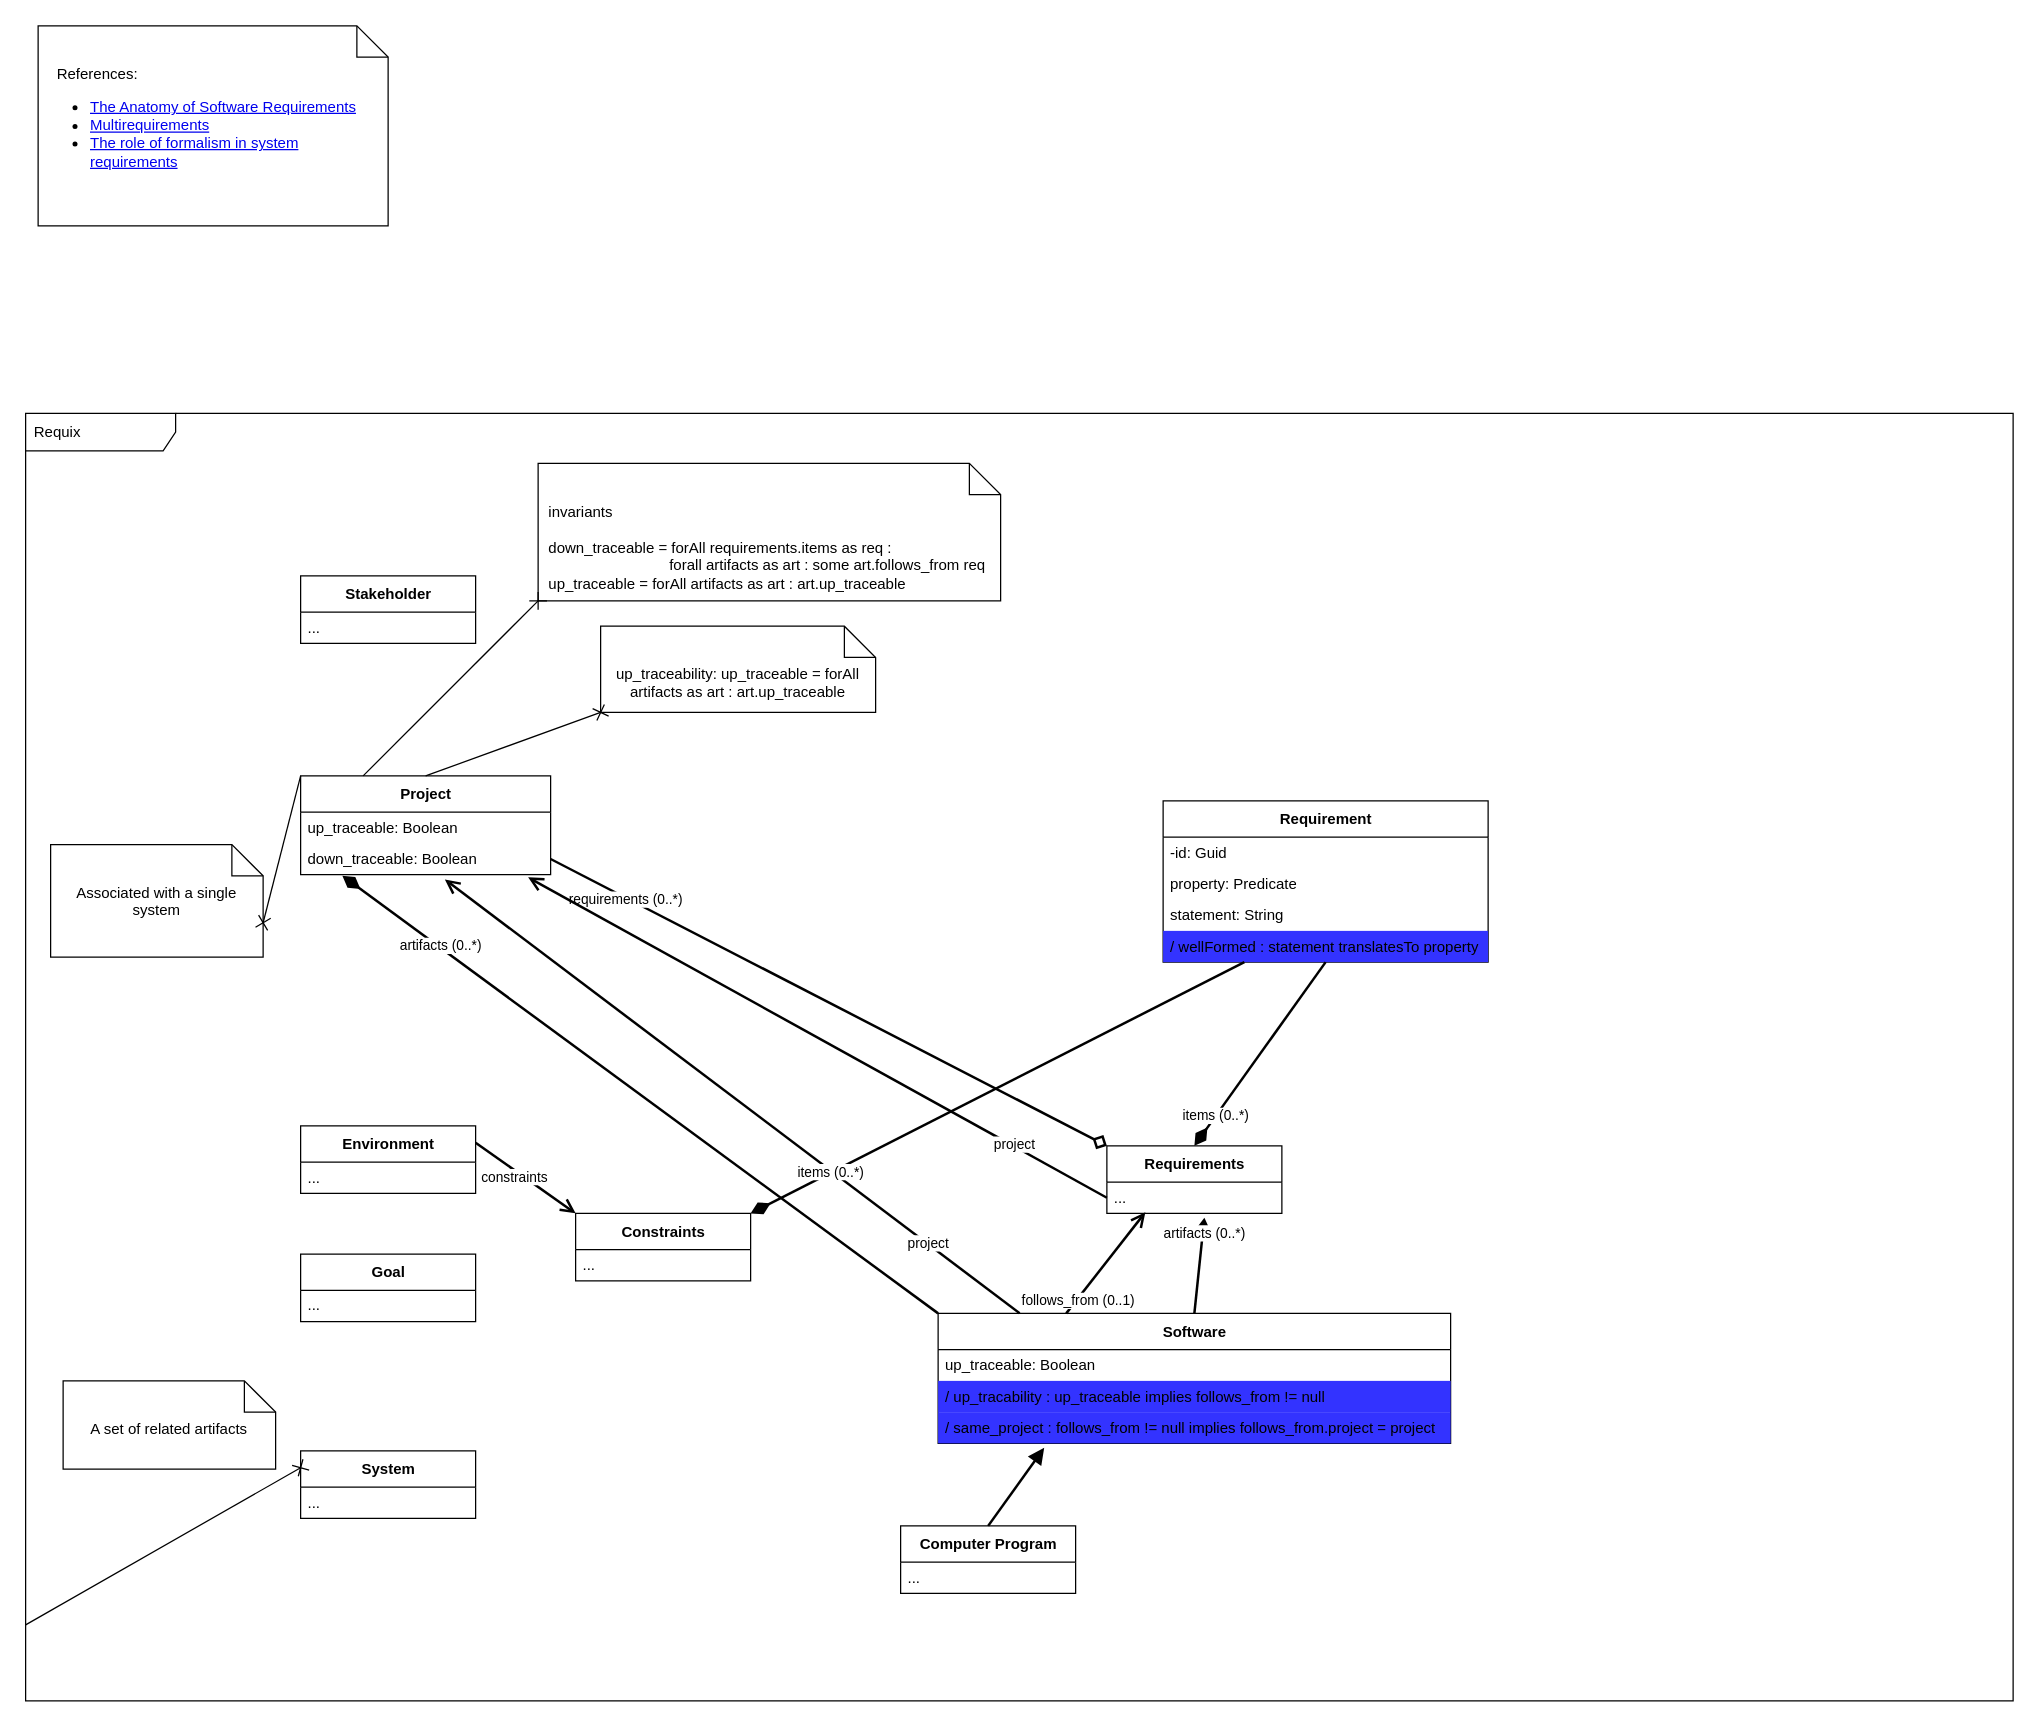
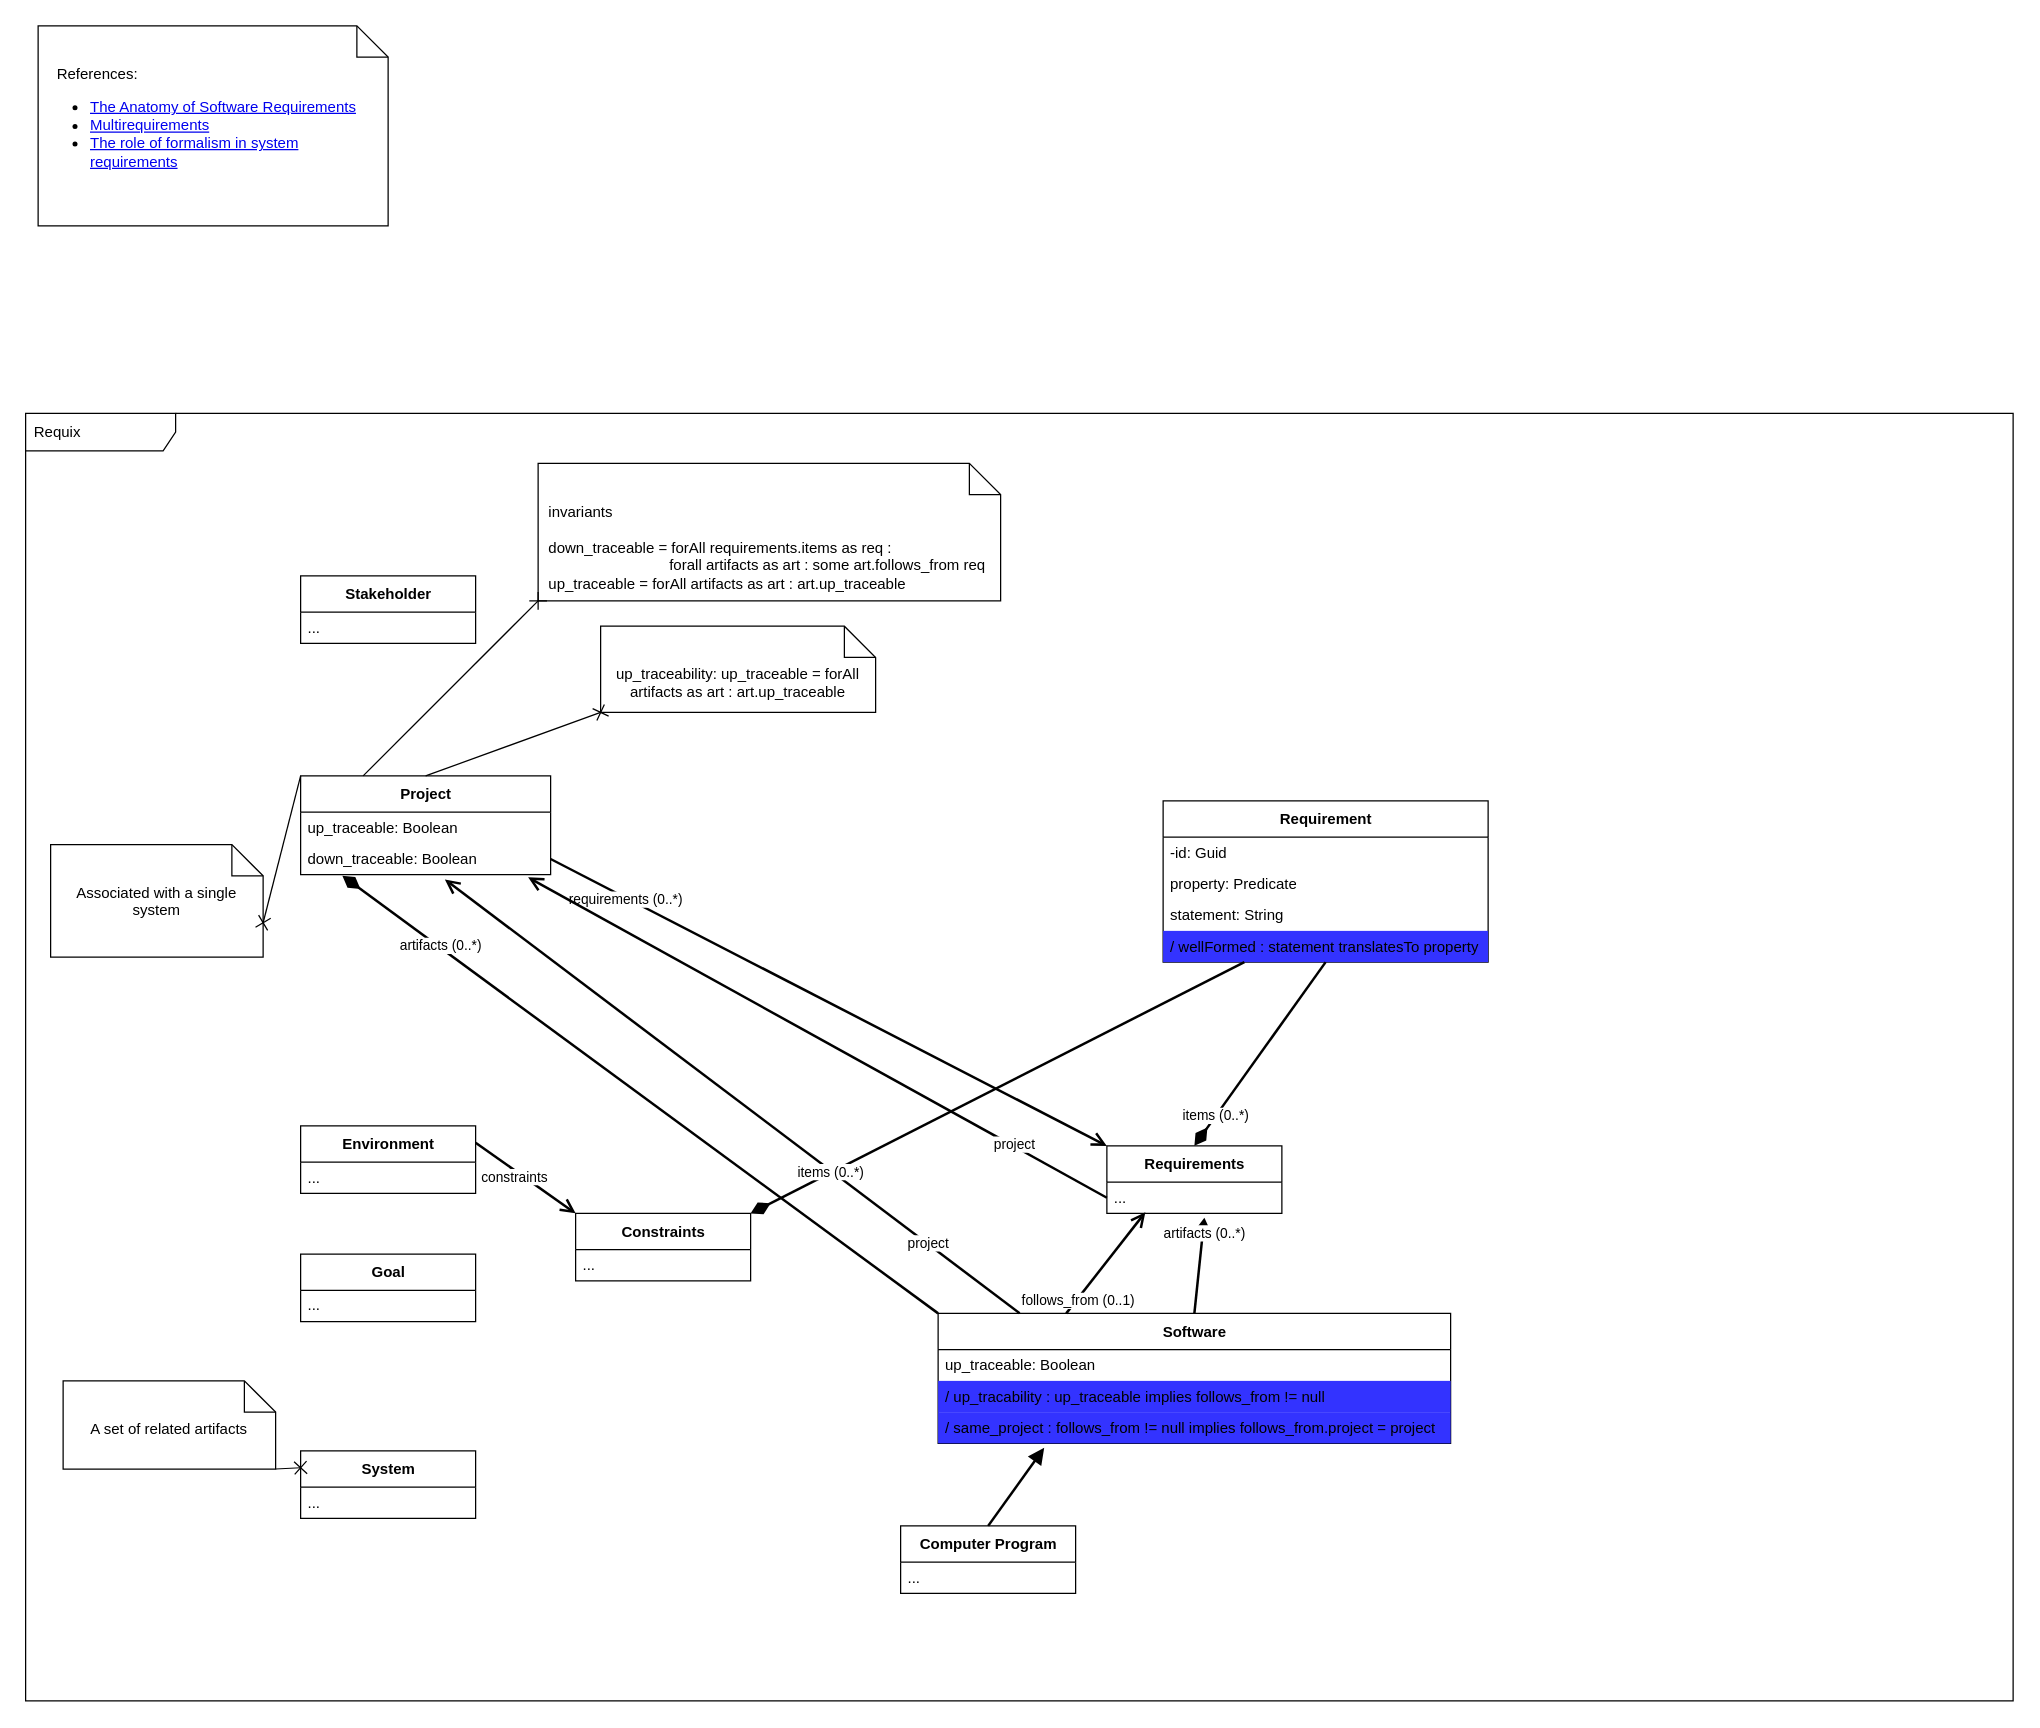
(1093, 1139) -> (1097, 1141)
(161, 1547) -> (287, 1468)
